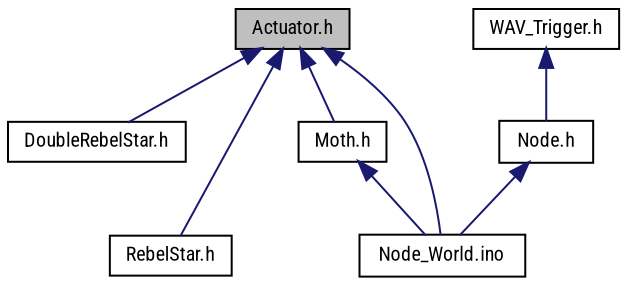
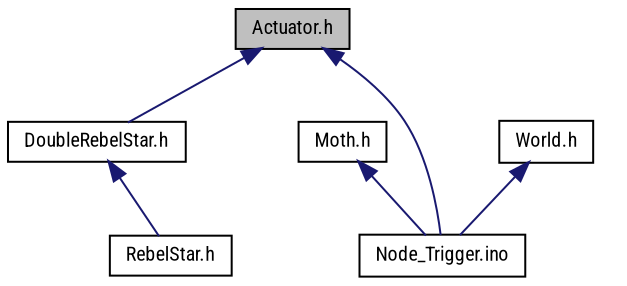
(546, 29) -> none
(322, 95) -> none
(546, 142) -> (546, 142)
(227, 151) -> (139, 207)
(442, 256) -> (442, 256)
